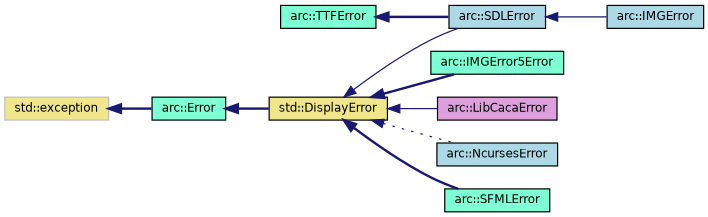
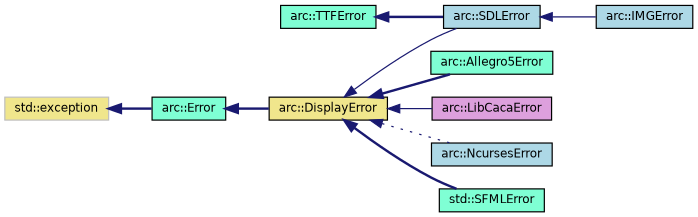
(497, 63) -> (492, 63)
(328, 109) -> (328, 109)
(497, 200) -> (492, 200)
